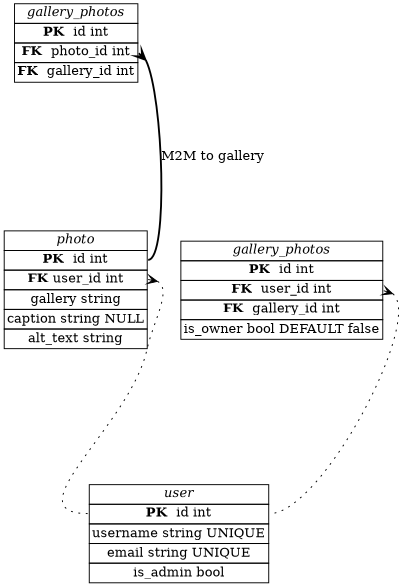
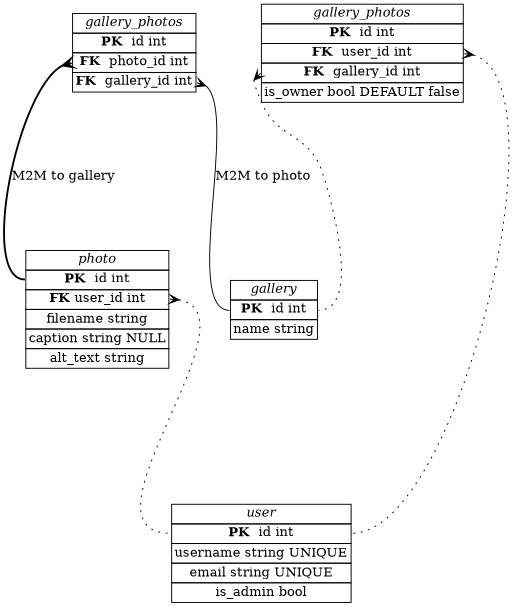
(76, 299) -> (97, 319)
none -> (274, 309)
